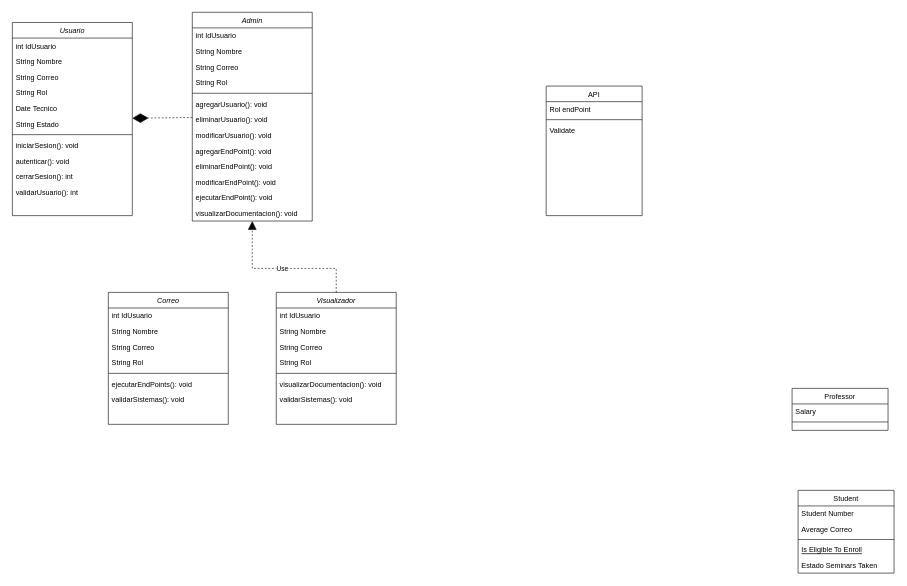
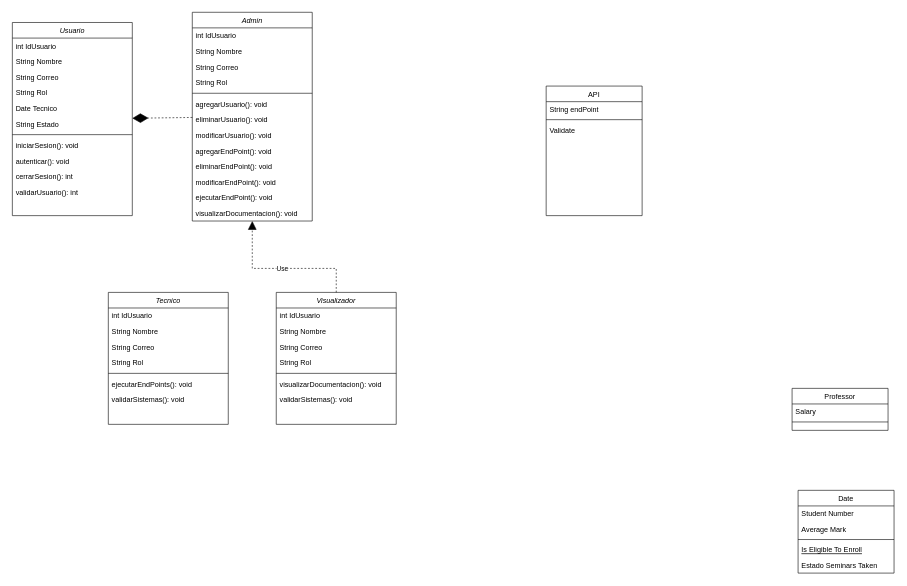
(571, 110) -> (577, 110)
(168, 301) -> (168, 301)
(846, 499) -> (846, 499)
(829, 530) -> (825, 530)
